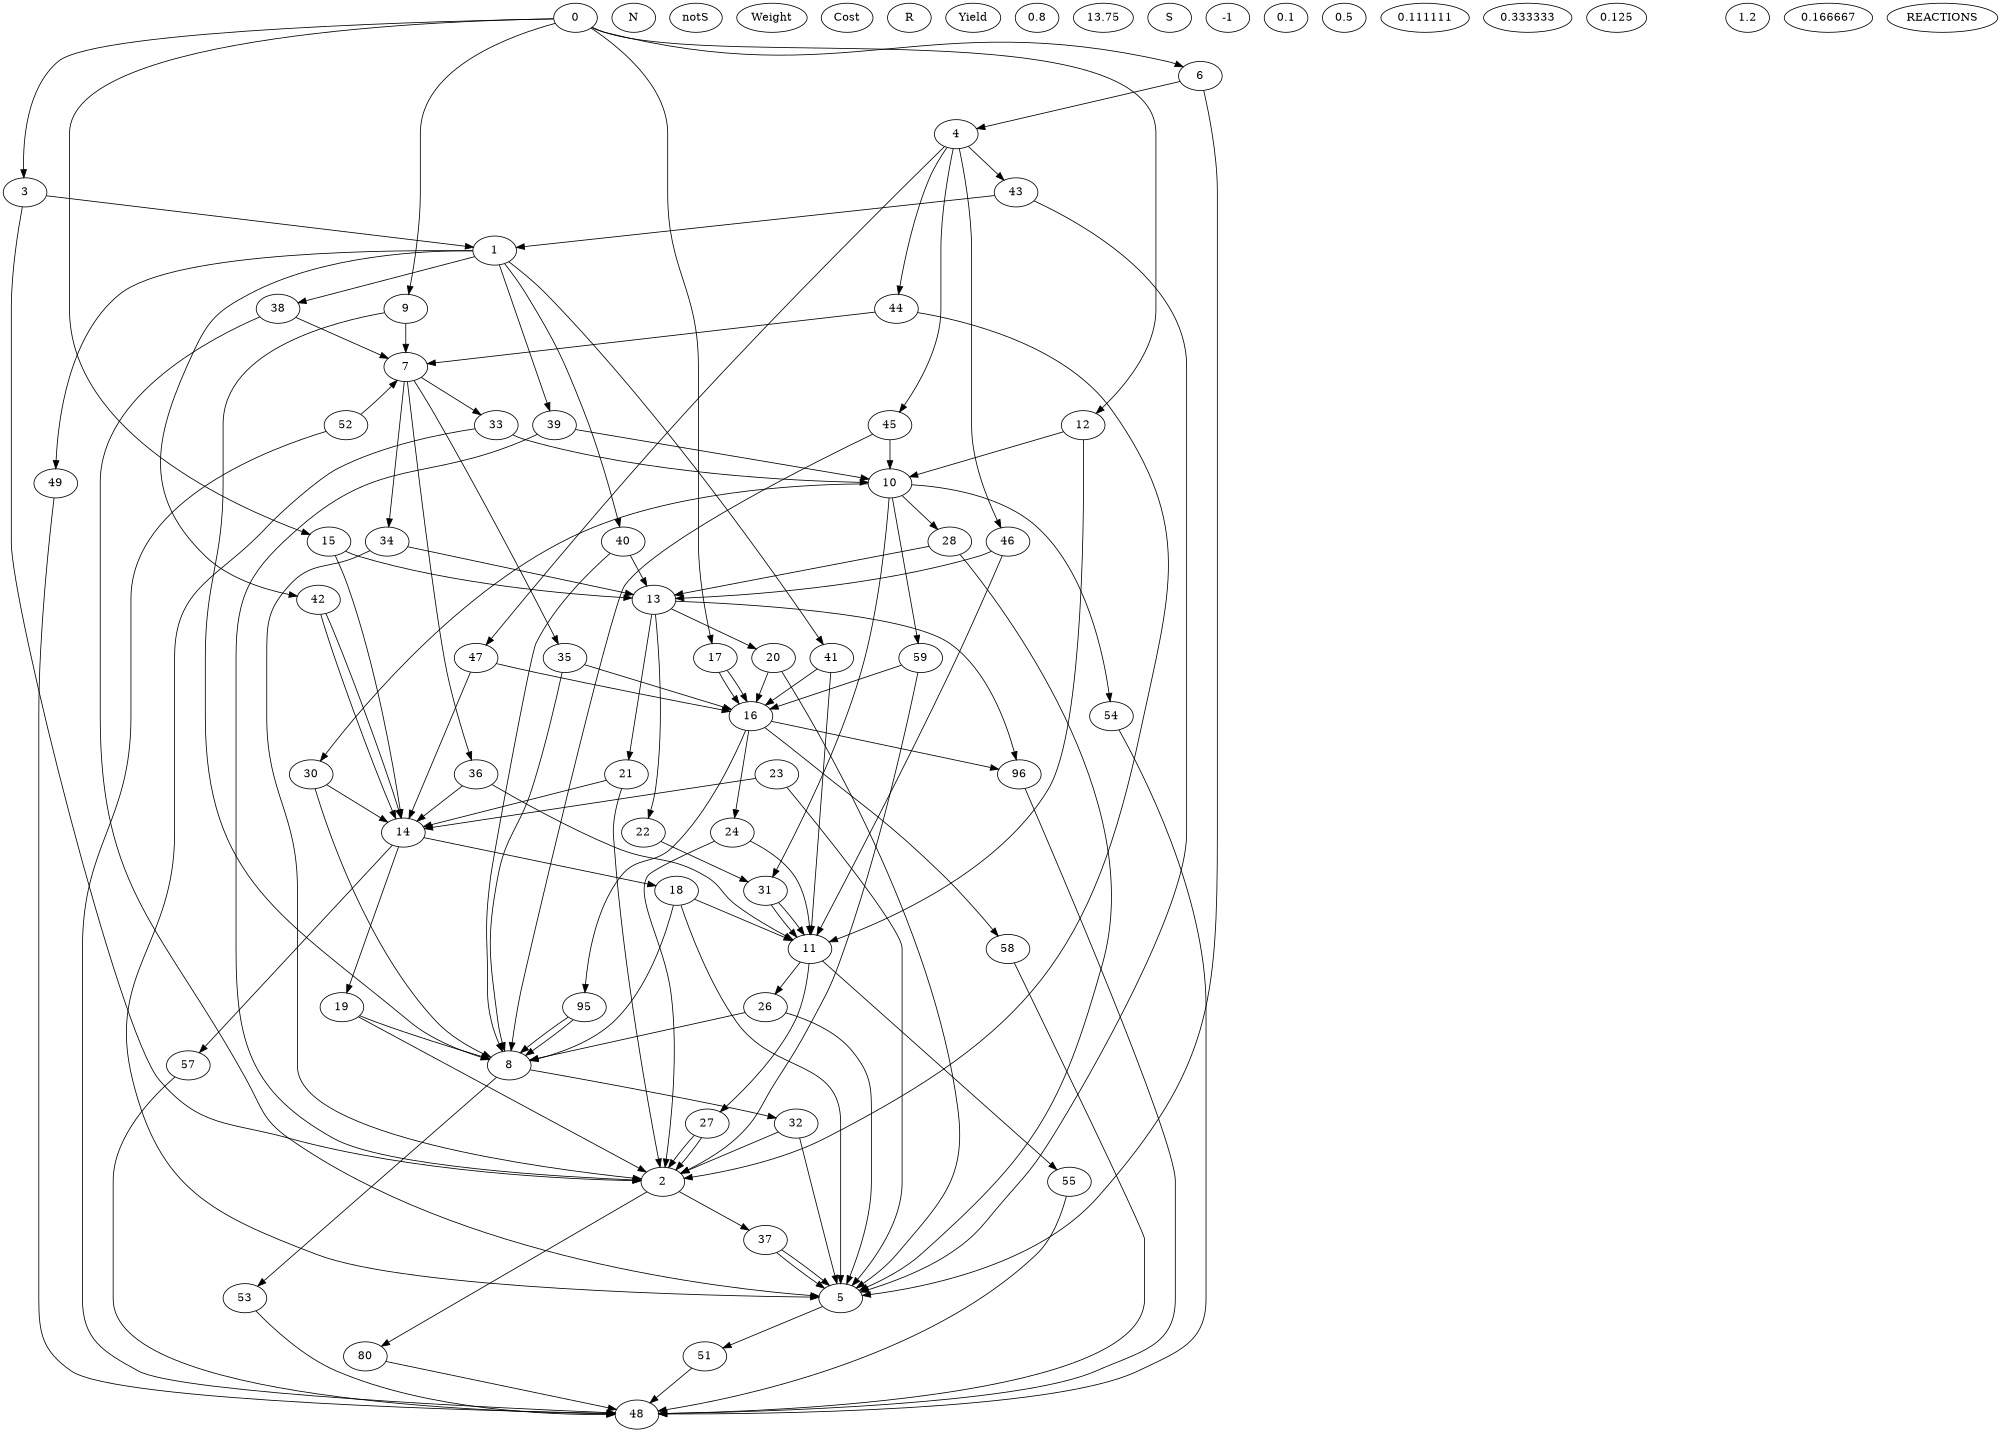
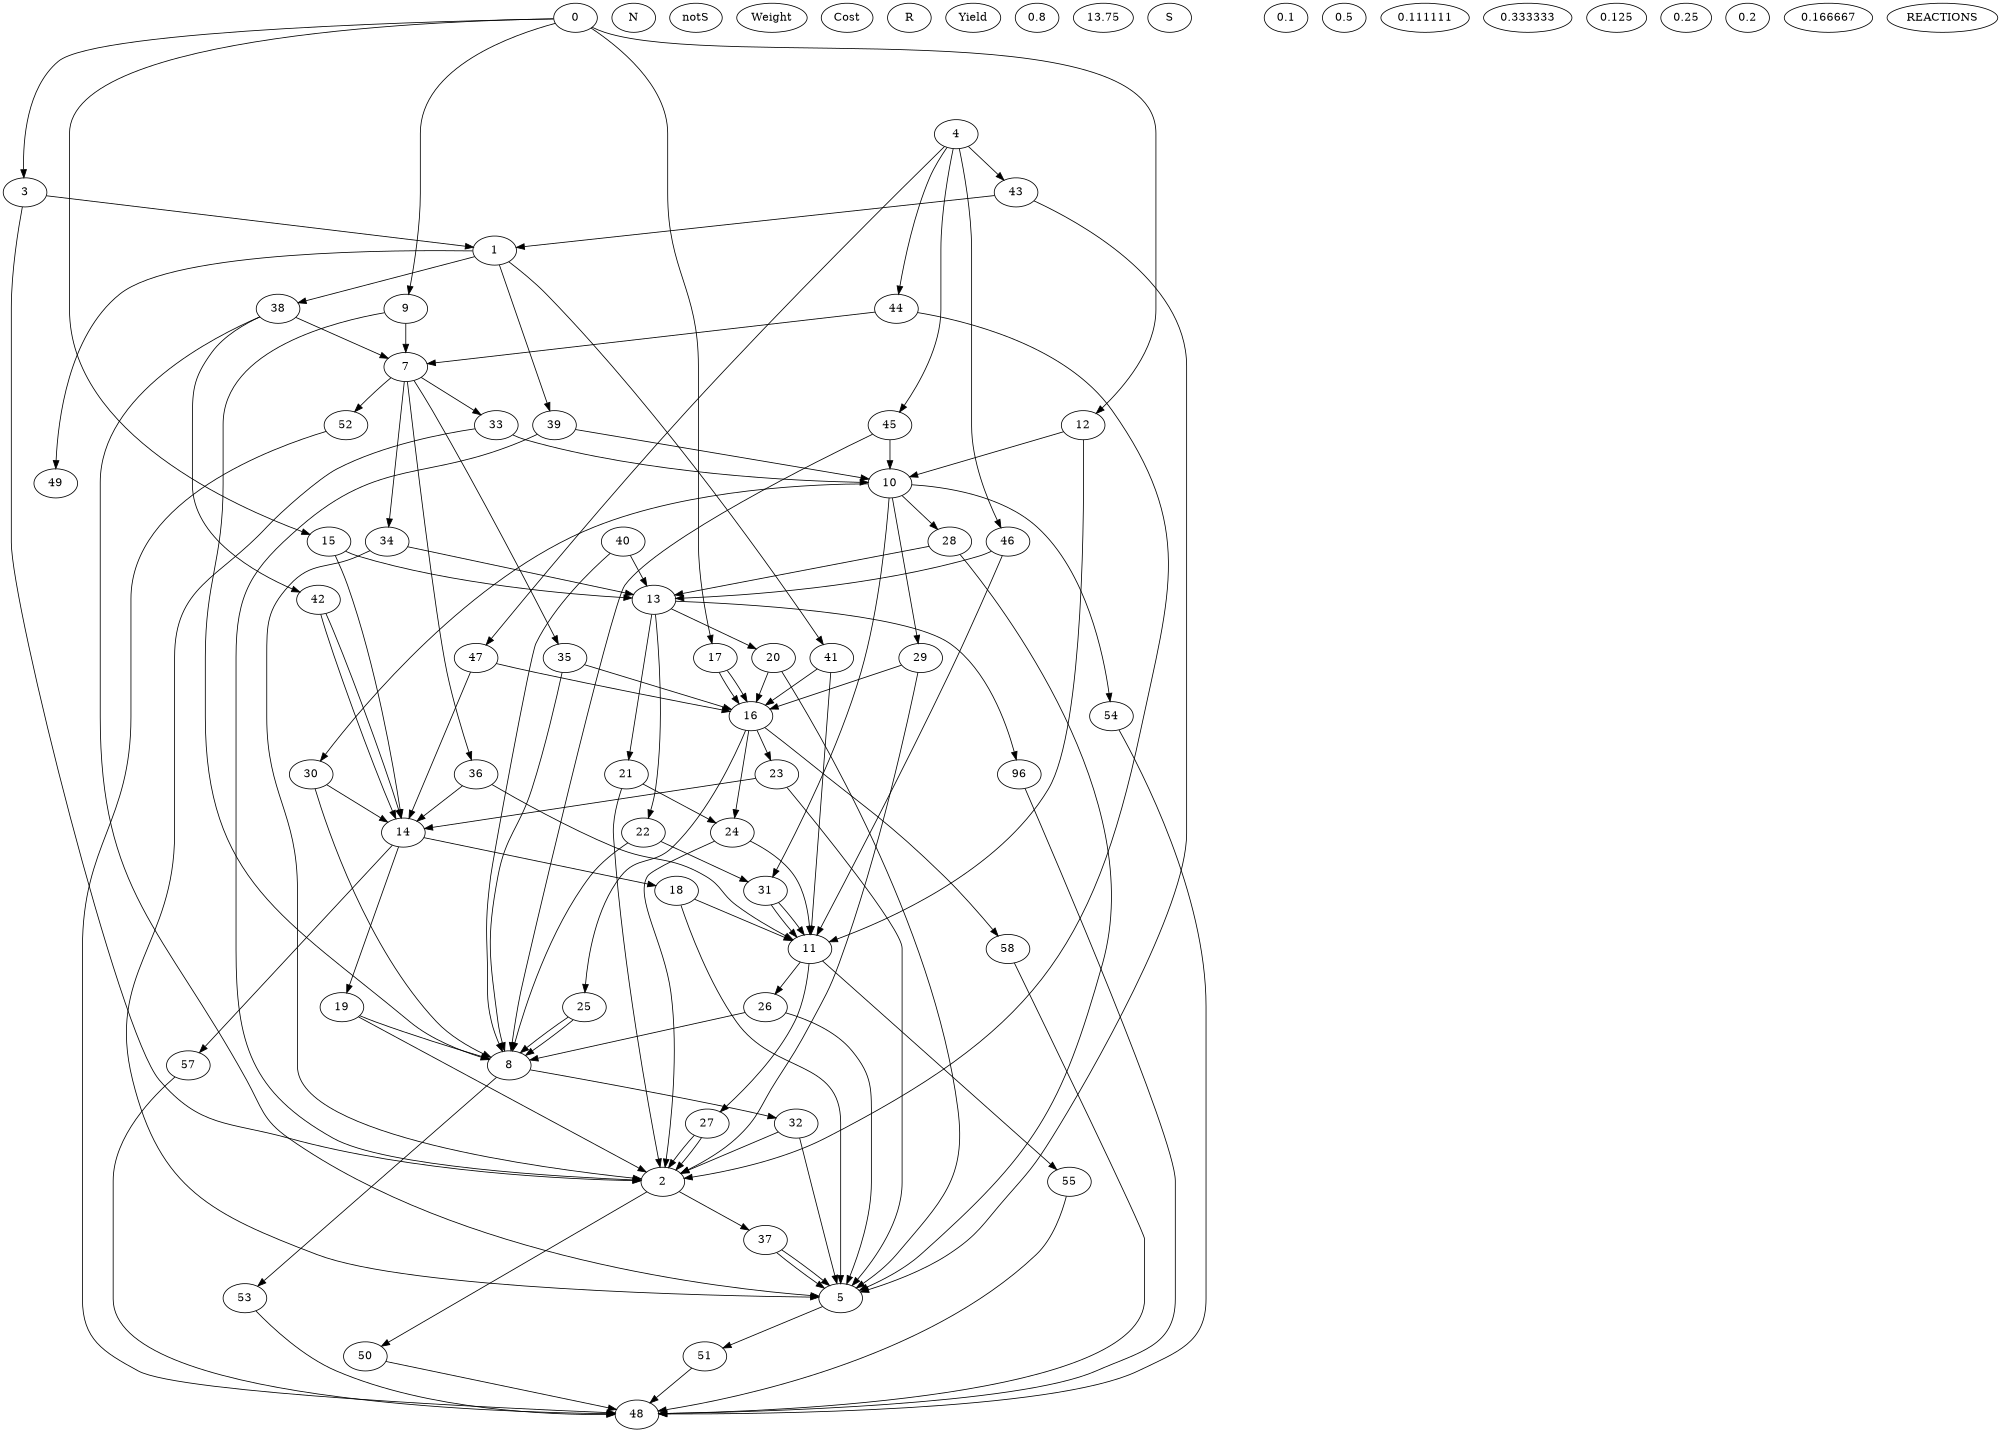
(1228, 18) -> none
none -> (1686, 18)
(1748, 18) -> (1748, 18)
(1200, 76) -> none
(200, 340) -> (192, 462)
(574, 386) -> none
(376, 401) -> (375, 392)
(921, 658) -> (921, 658)
(881, 744) -> (762, 742)
(514, 804) -> (676, 802)
(584, 1007) -> (584, 1007)
(626, 1008) -> (556, 933)
(39, 1209) -> none
(365, 1356) -> (365, 1356)
